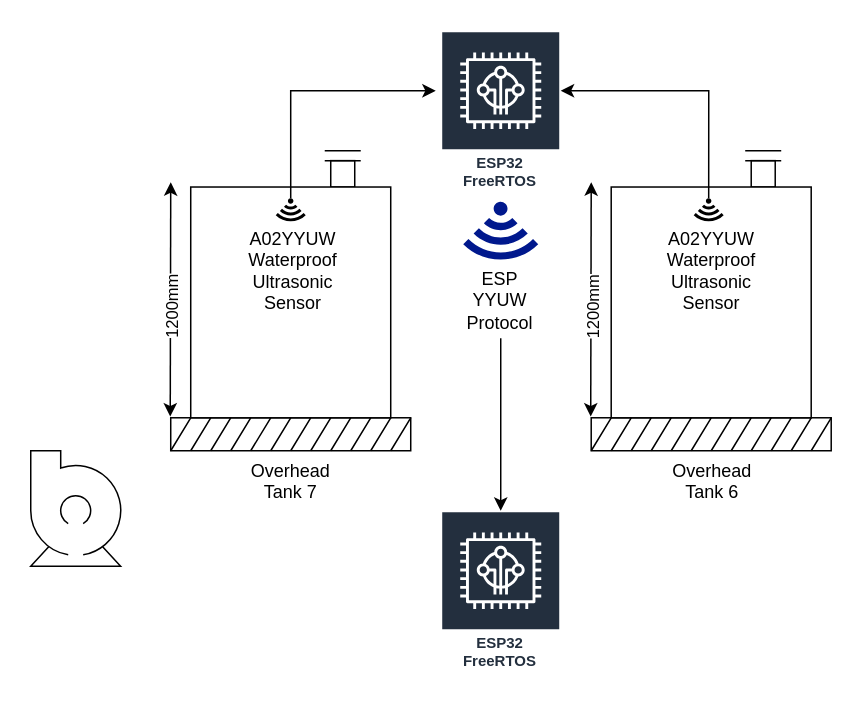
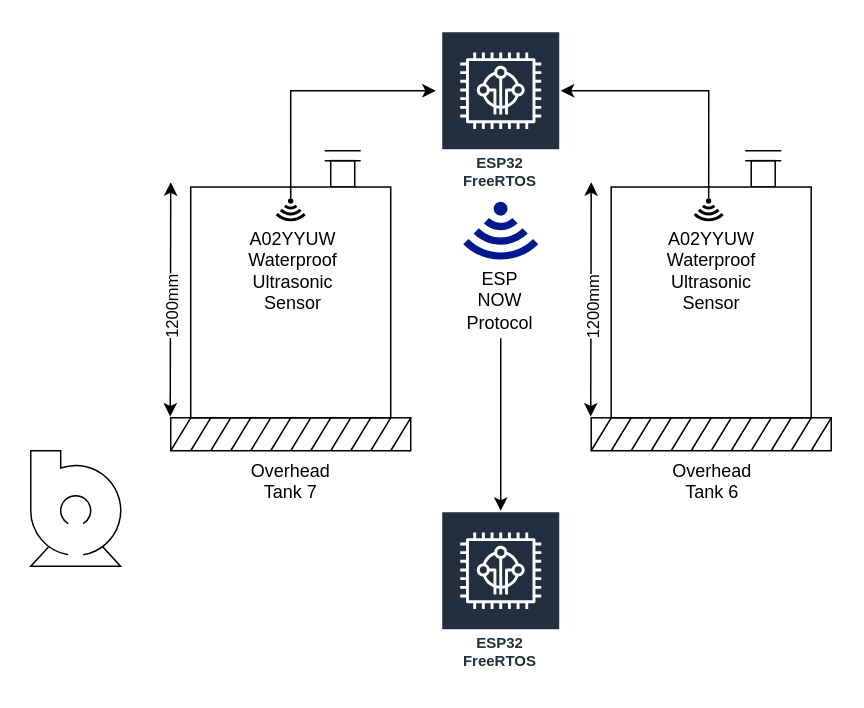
(500, 301) -> (500, 301)
